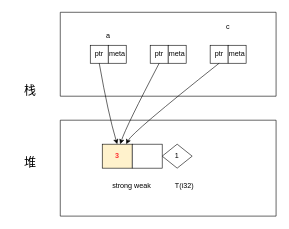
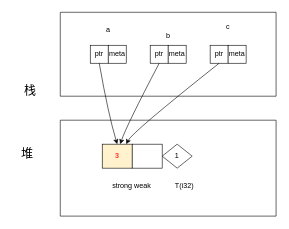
(108, 36) -> (108, 30)
none -> (168, 36)
(30, 162) -> (27, 153)
